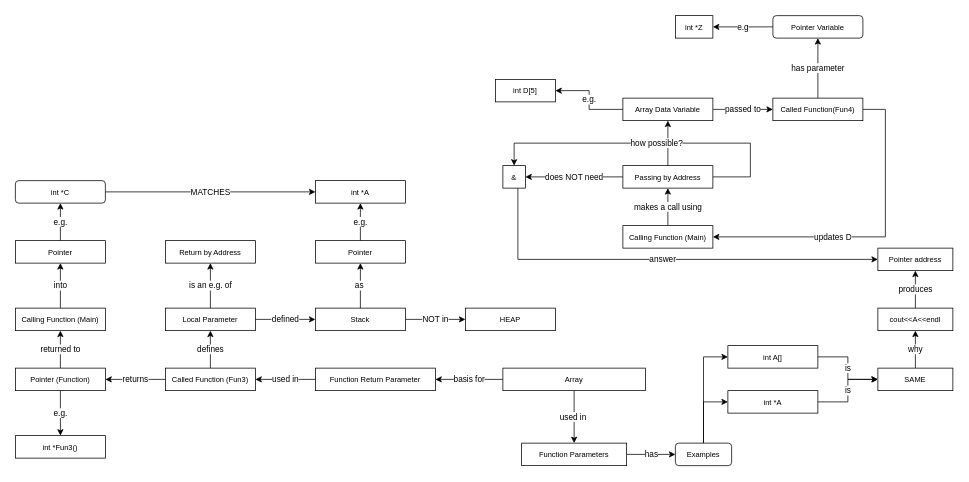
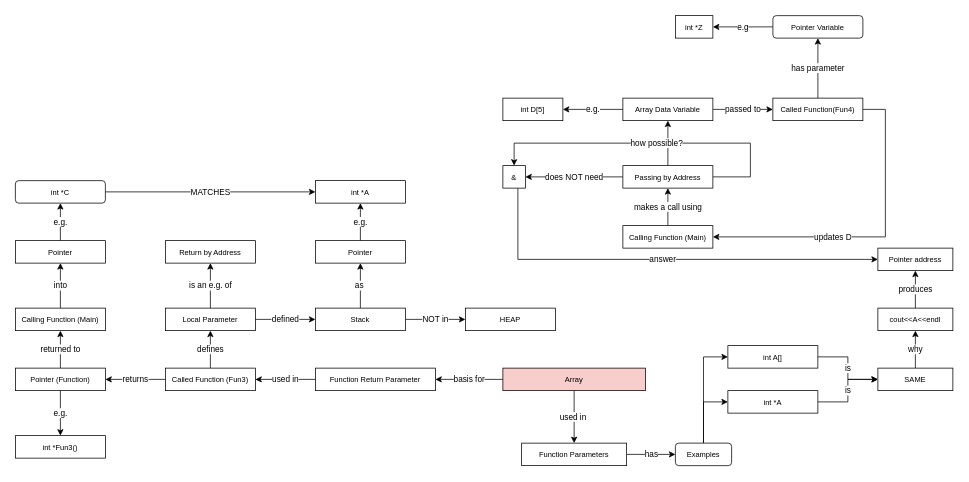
(525, 90) -> (533, 109)
(574, 379) -> (574, 379)
